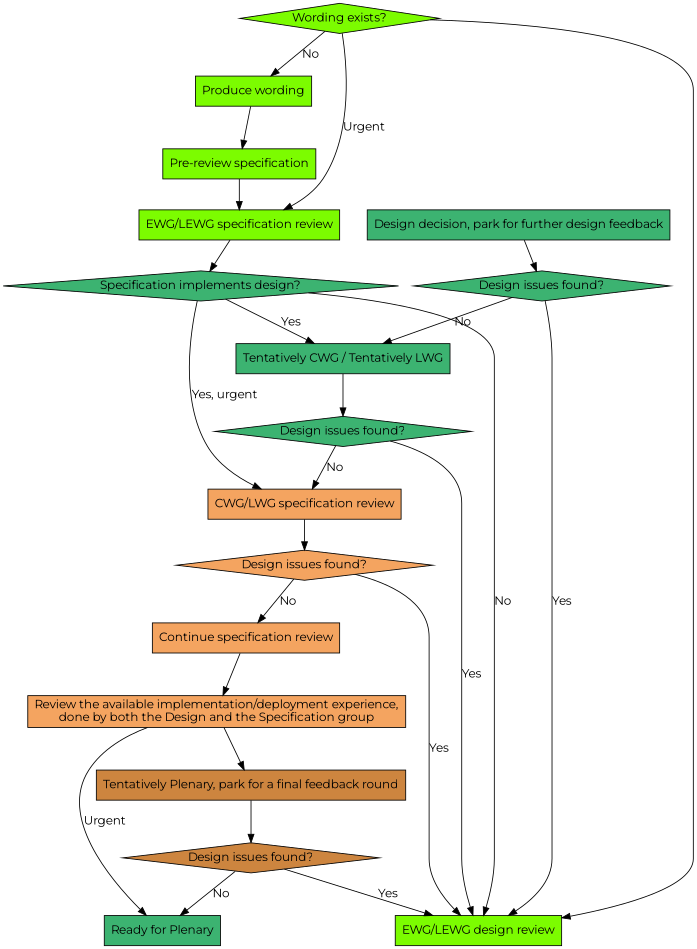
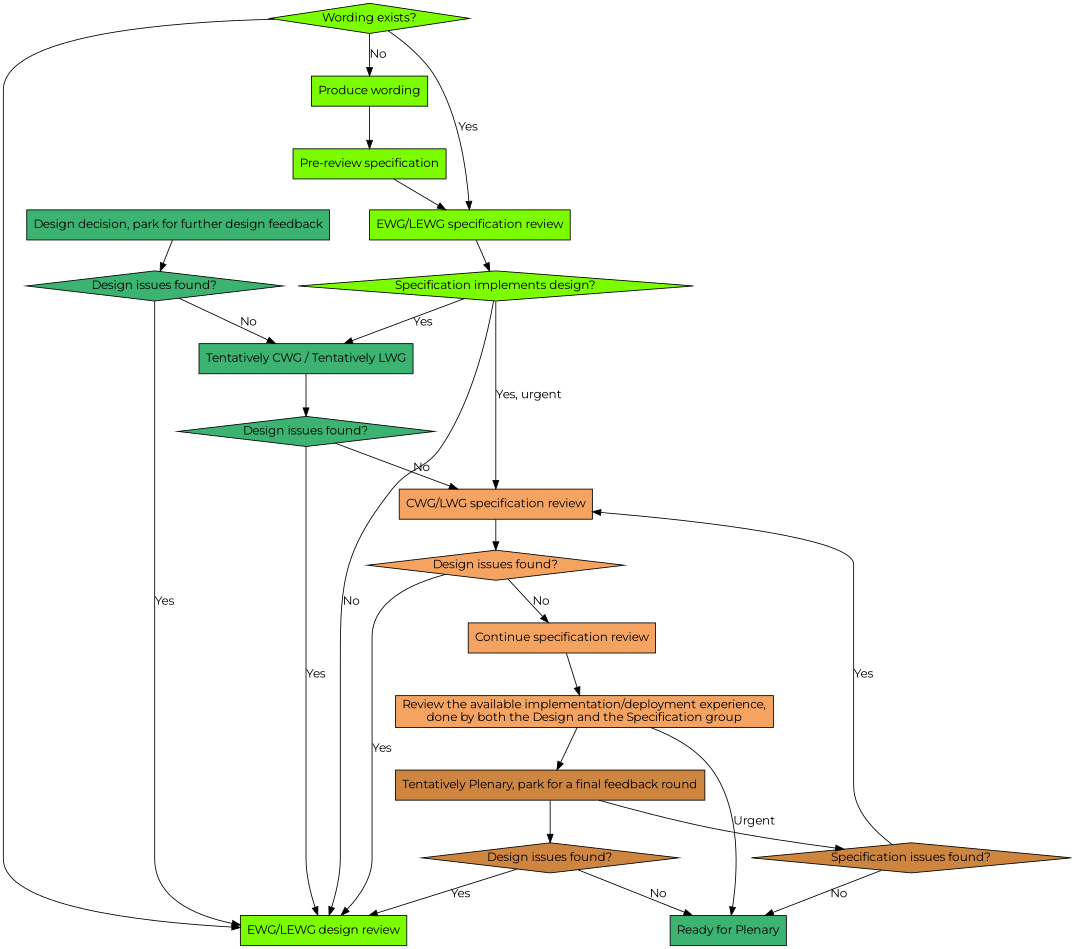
(364, 128) -> (468, 128)
(201, 286) -> (496, 286)
none -> (911, 858)
